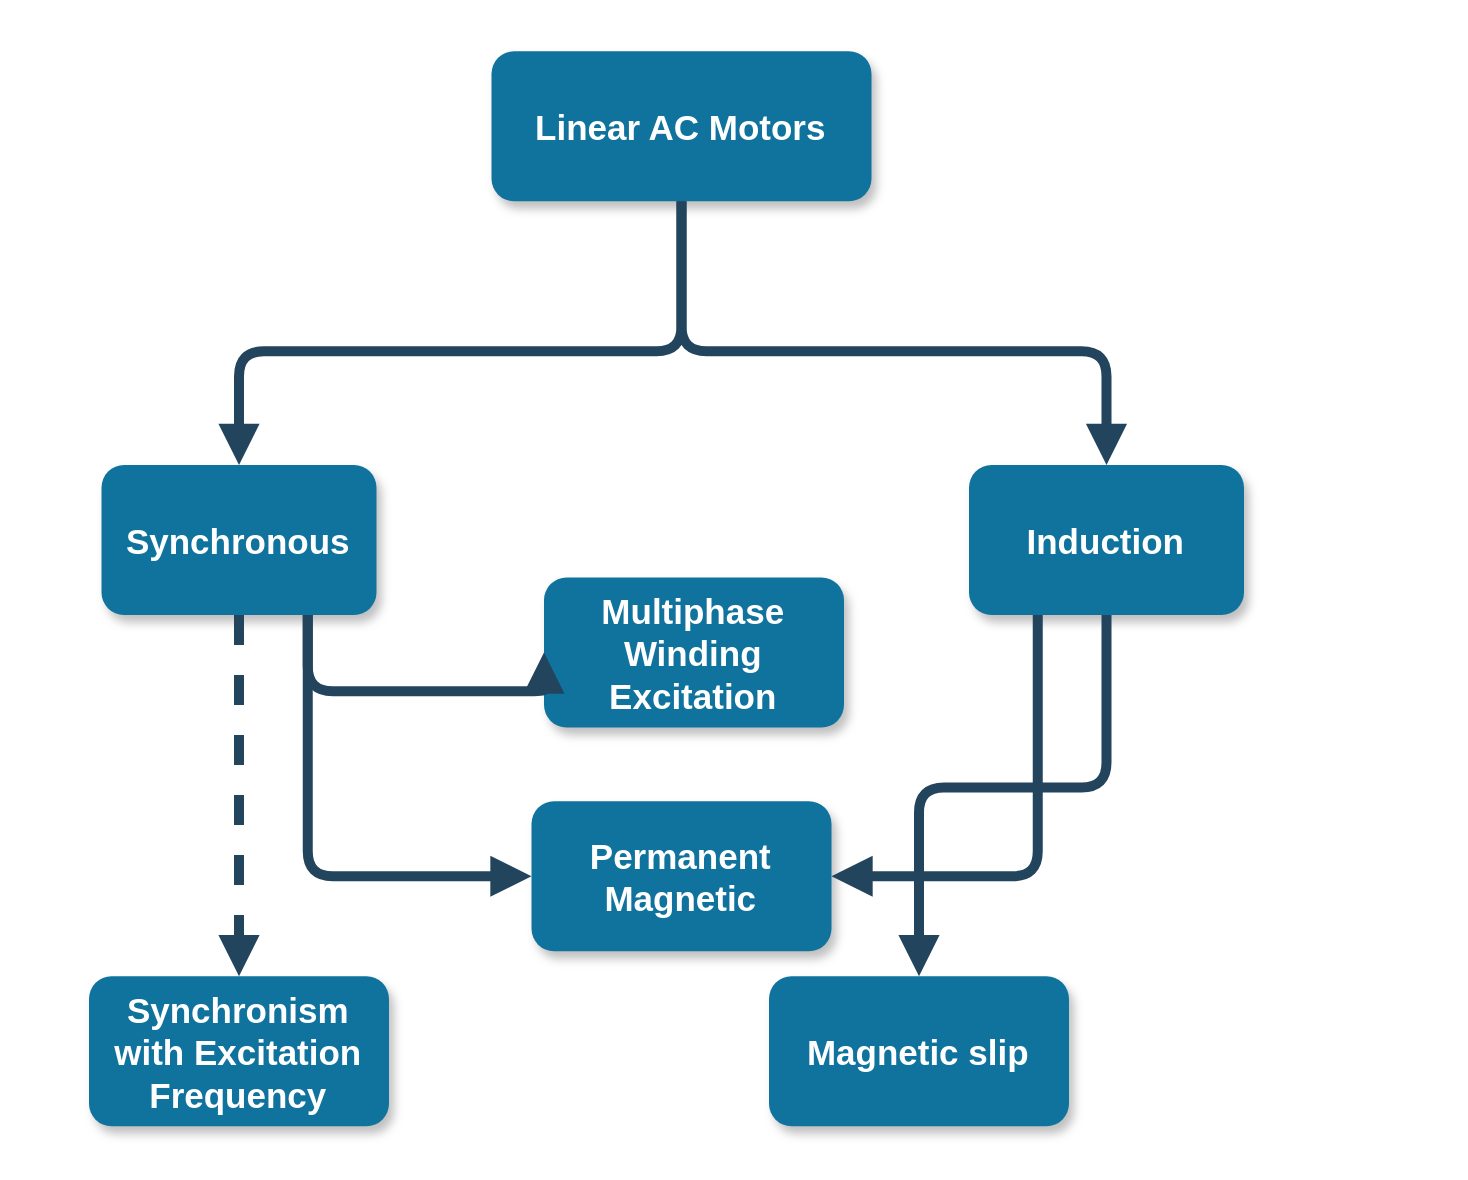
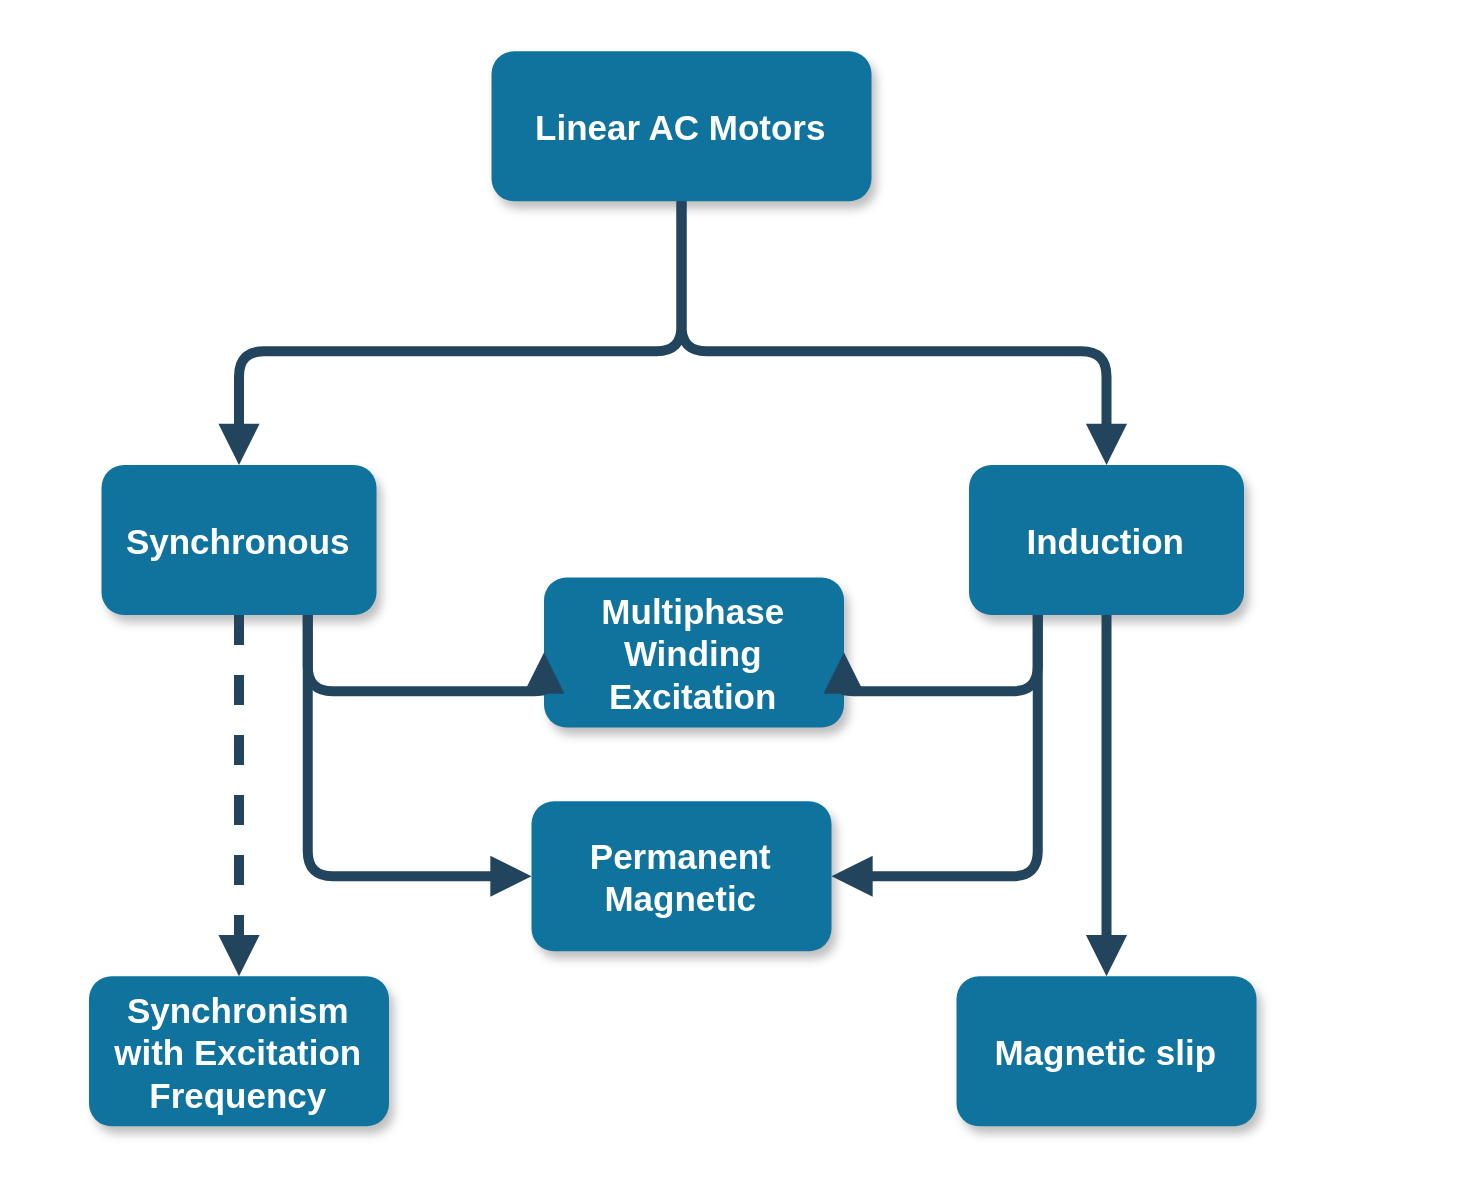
none -> (939, 691)
(919, 1051) -> (1106, 1051)
